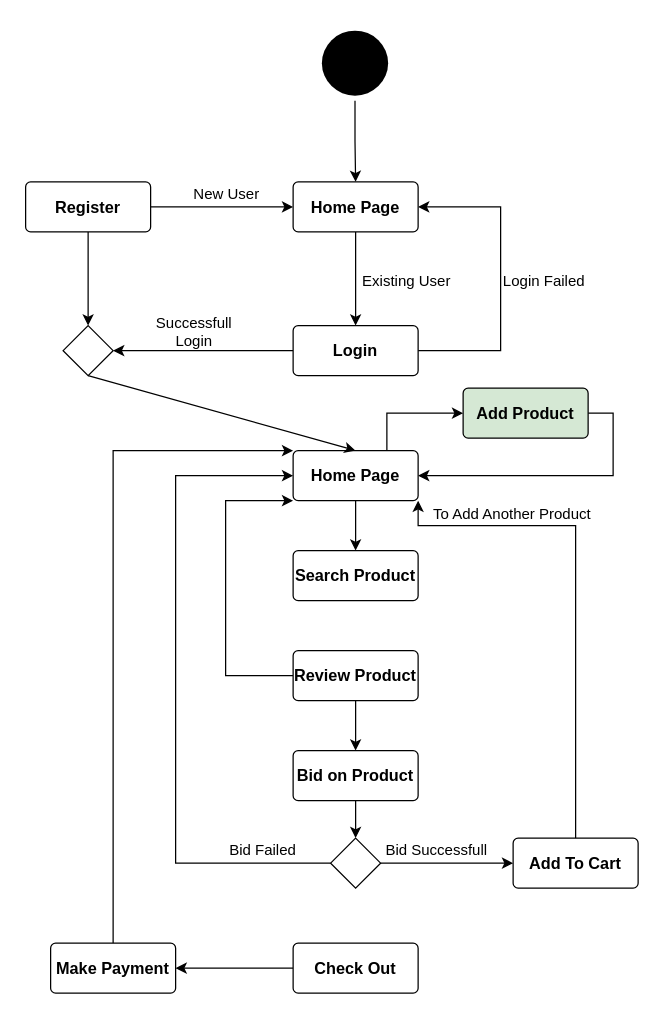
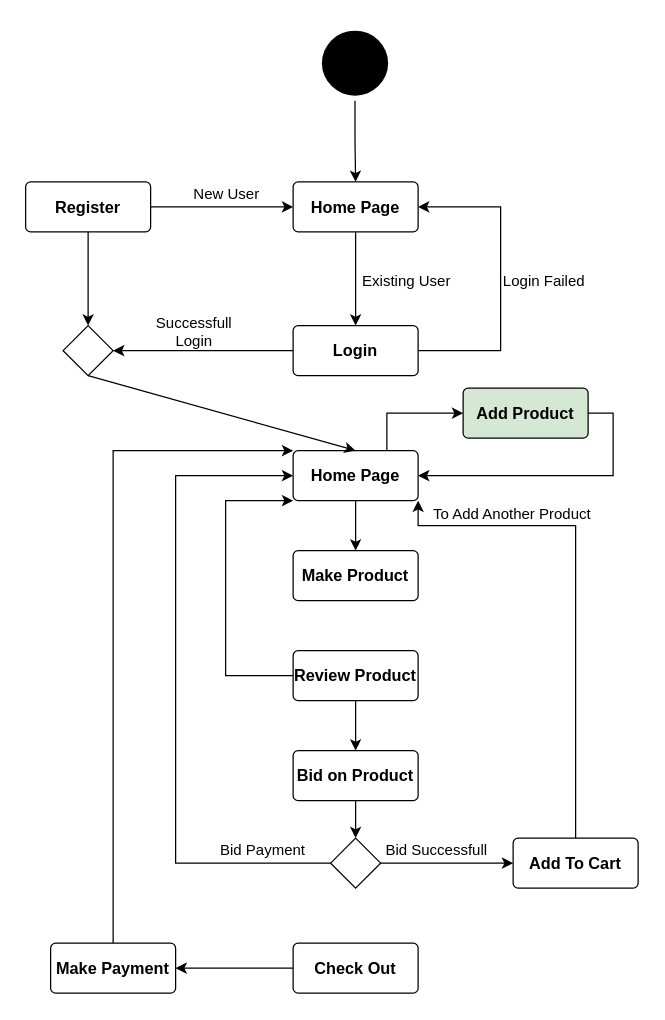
(356, 576) -> (356, 576)
(263, 851) -> (263, 851)
